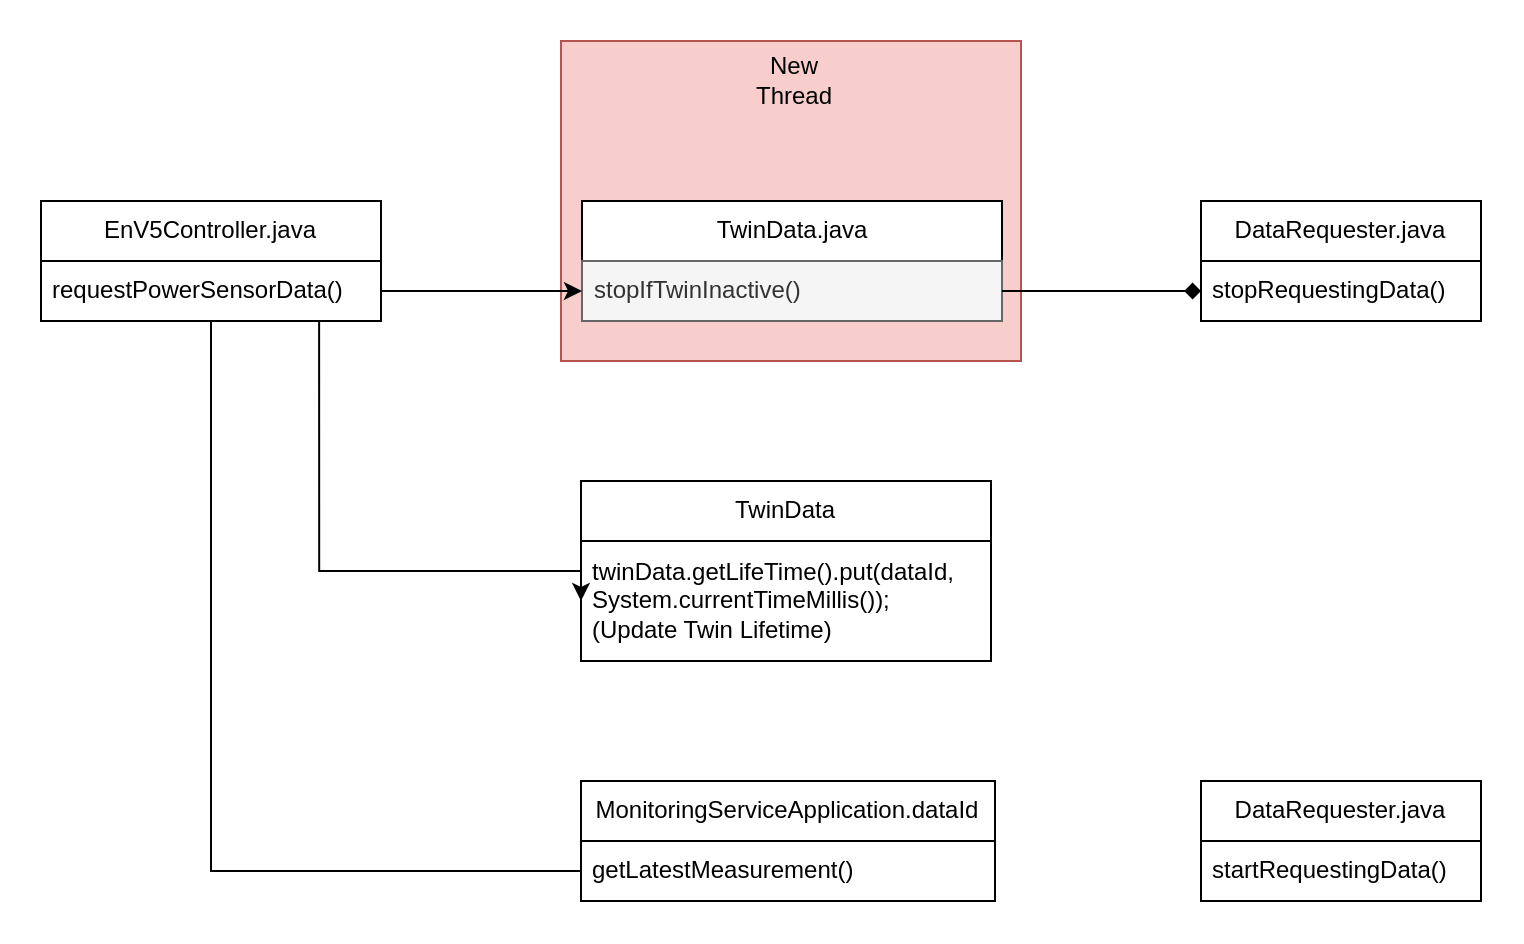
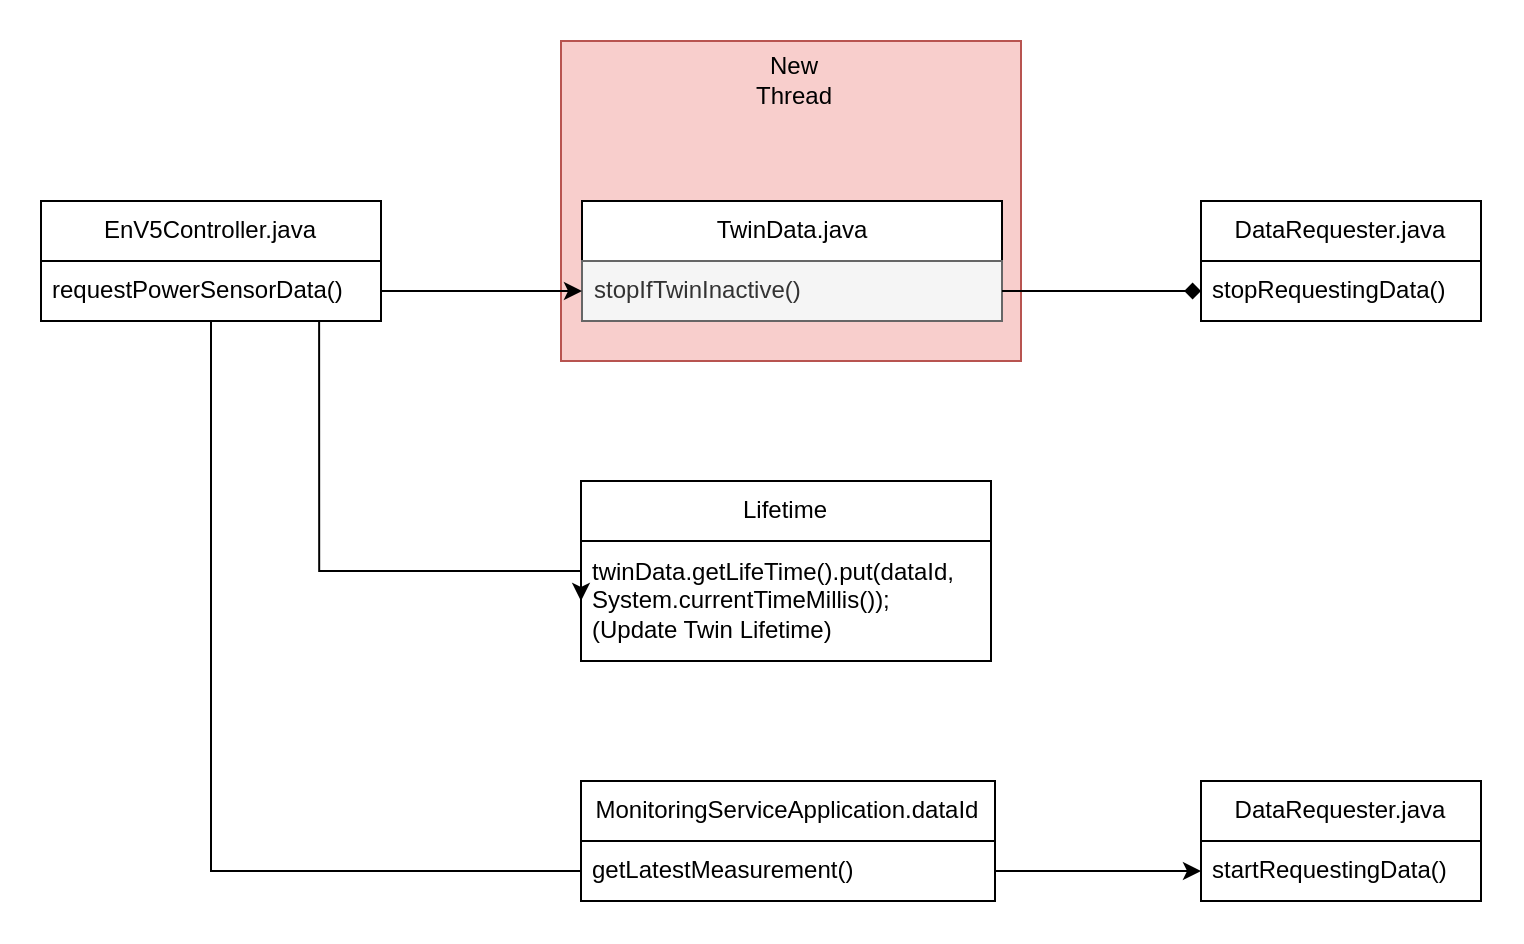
(786, 511) -> (786, 511)
none -> (1093, 871)
